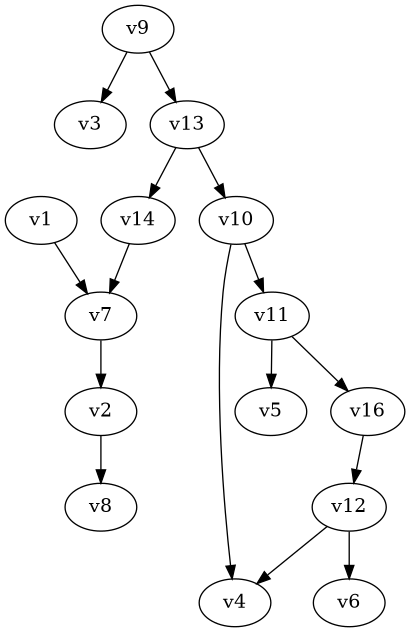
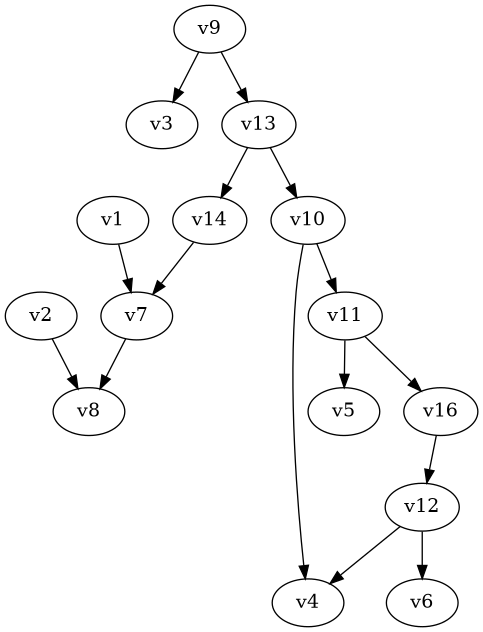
(101, 357) -> (116, 358)
